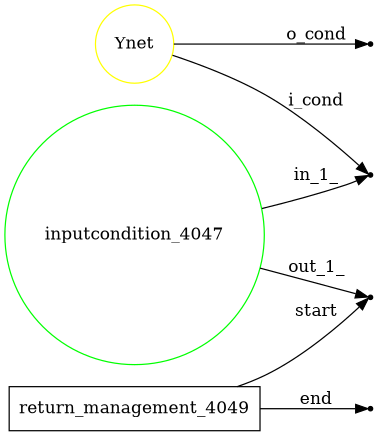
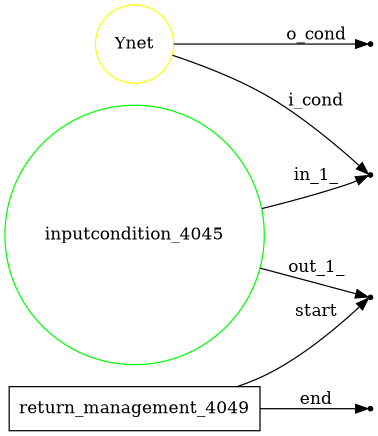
(135, 235) -> (135, 235)
